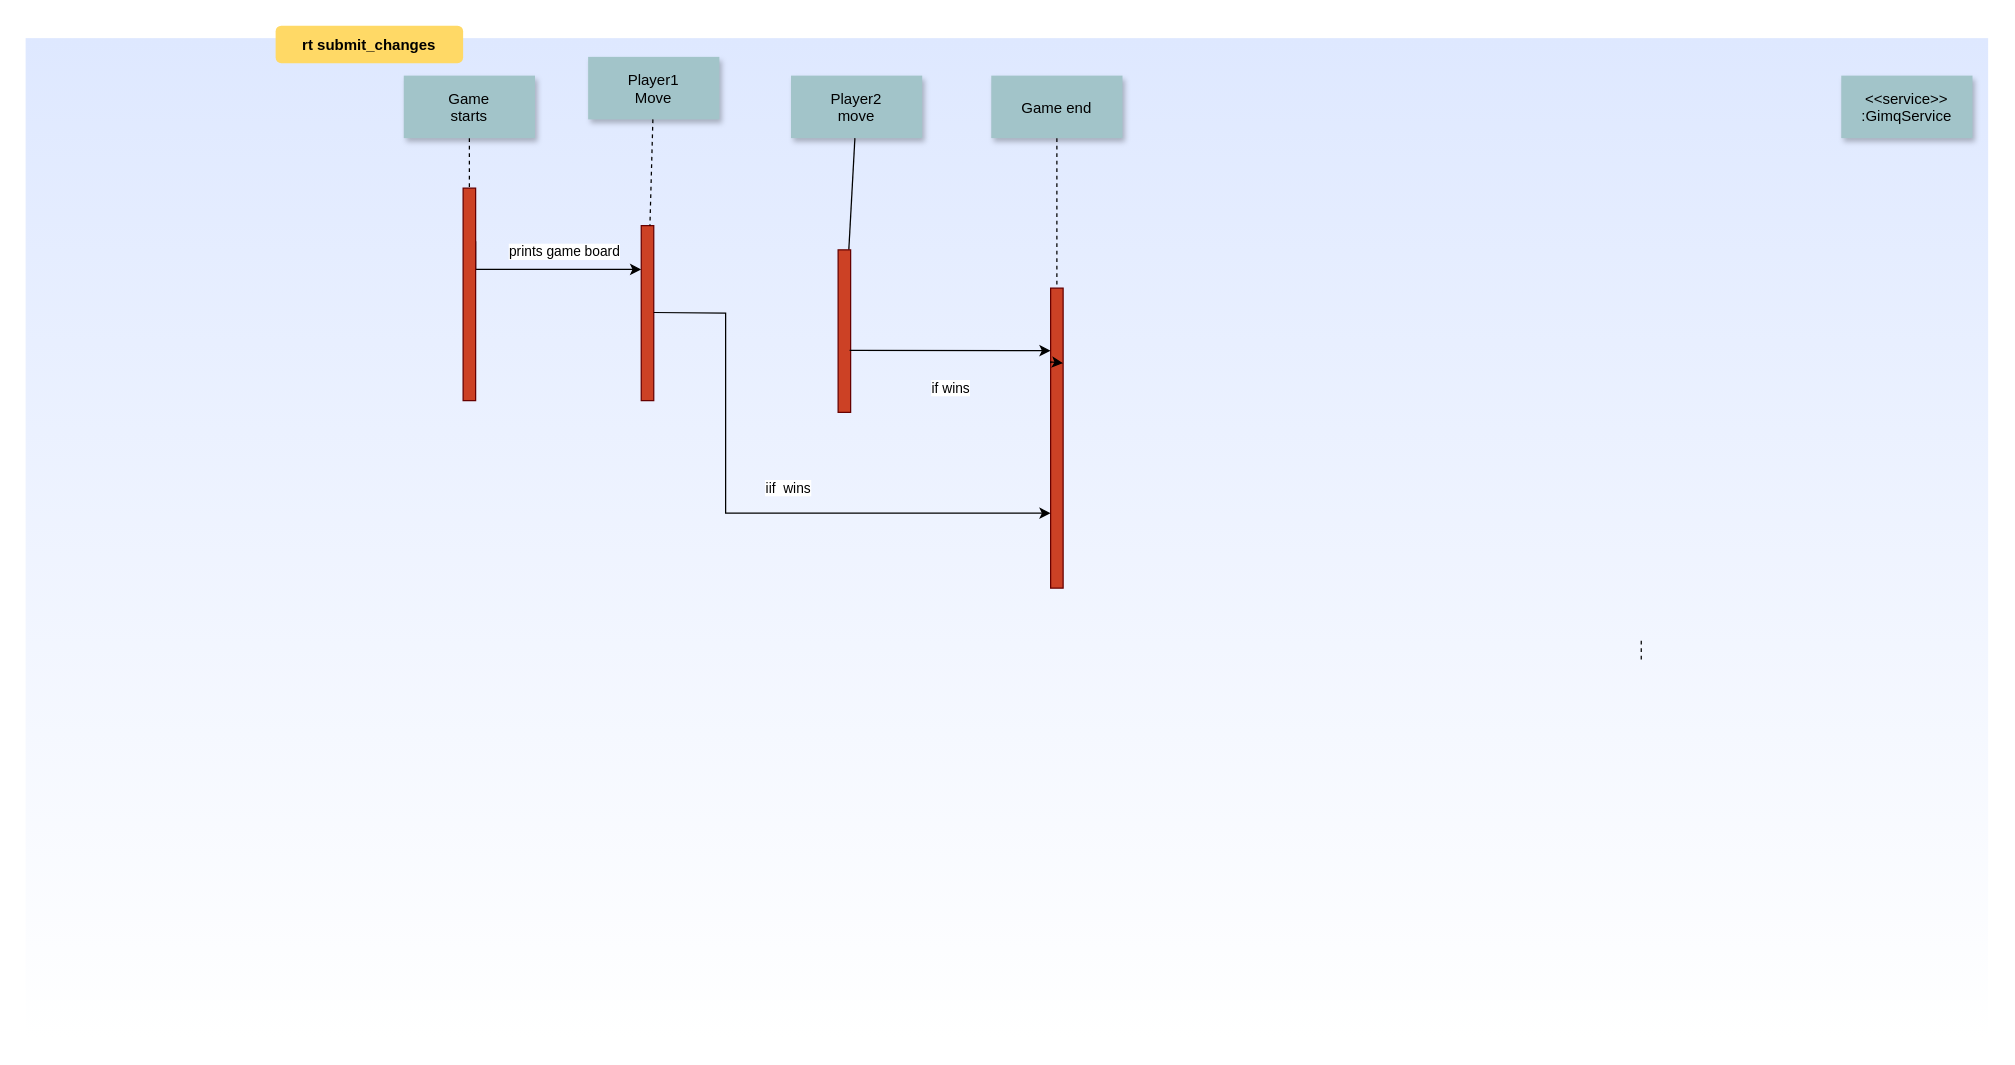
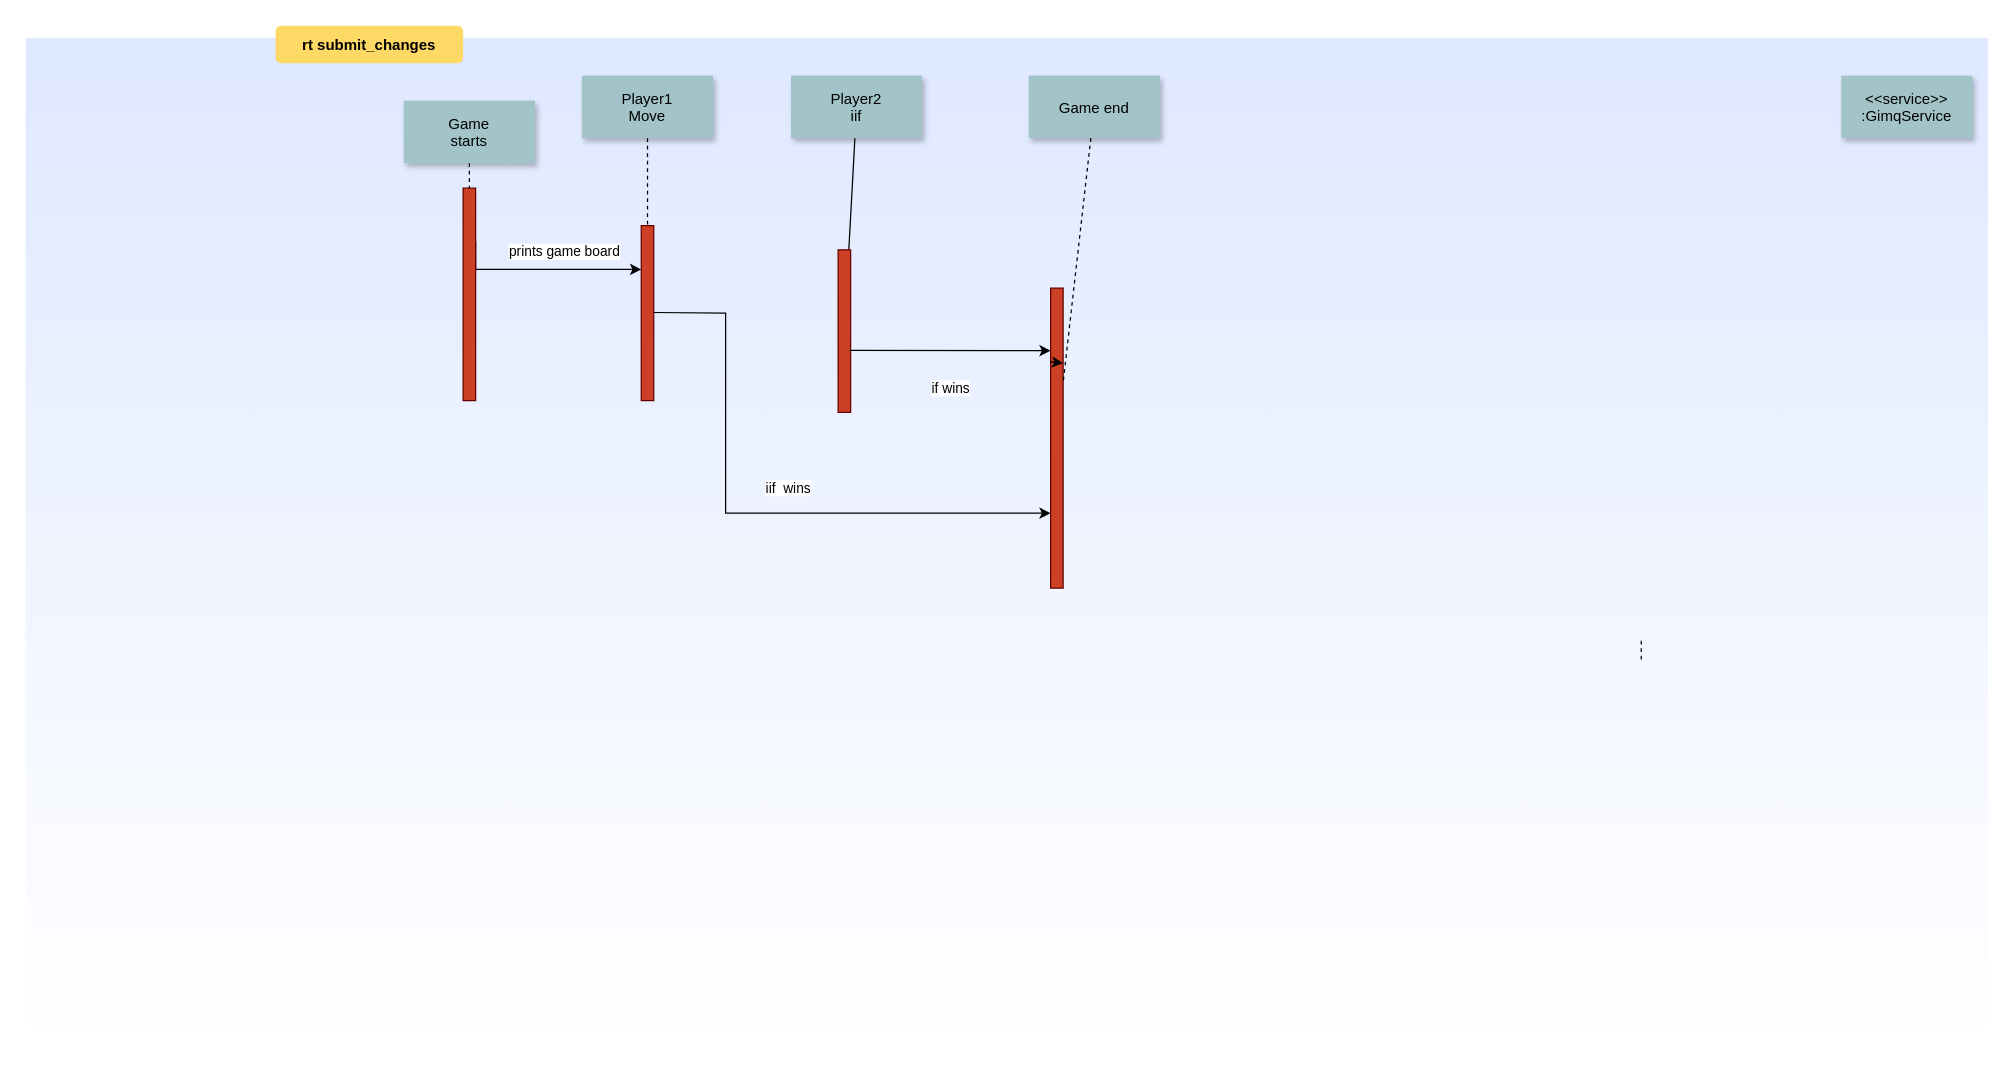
(654, 88) -> (648, 107)
(856, 99) -> (856, 99)
(469, 107) -> (469, 132)
(1057, 107) -> (1094, 107)
